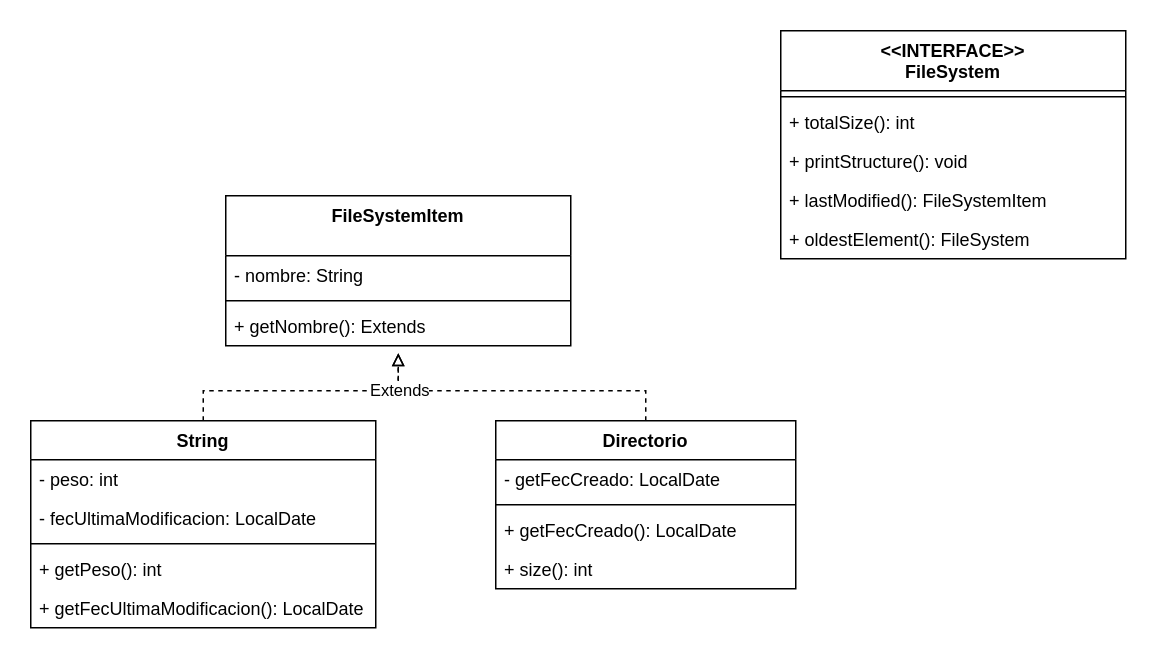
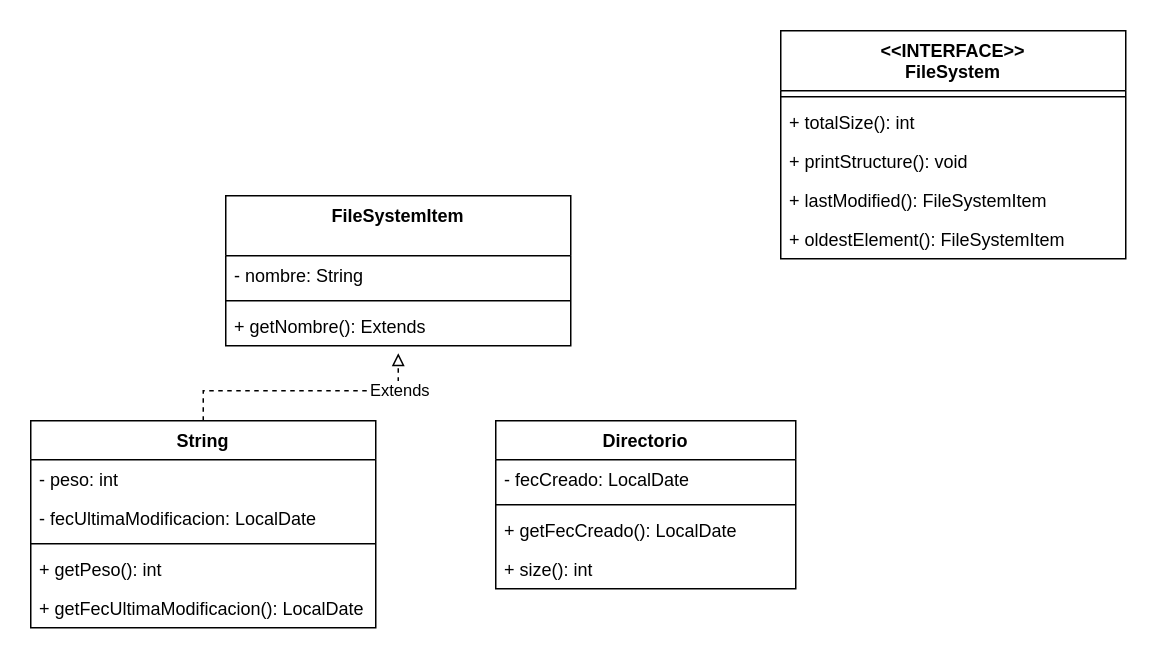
(922, 241) -> (942, 241)
(552, 391) -> none
(621, 481) -> (606, 481)
